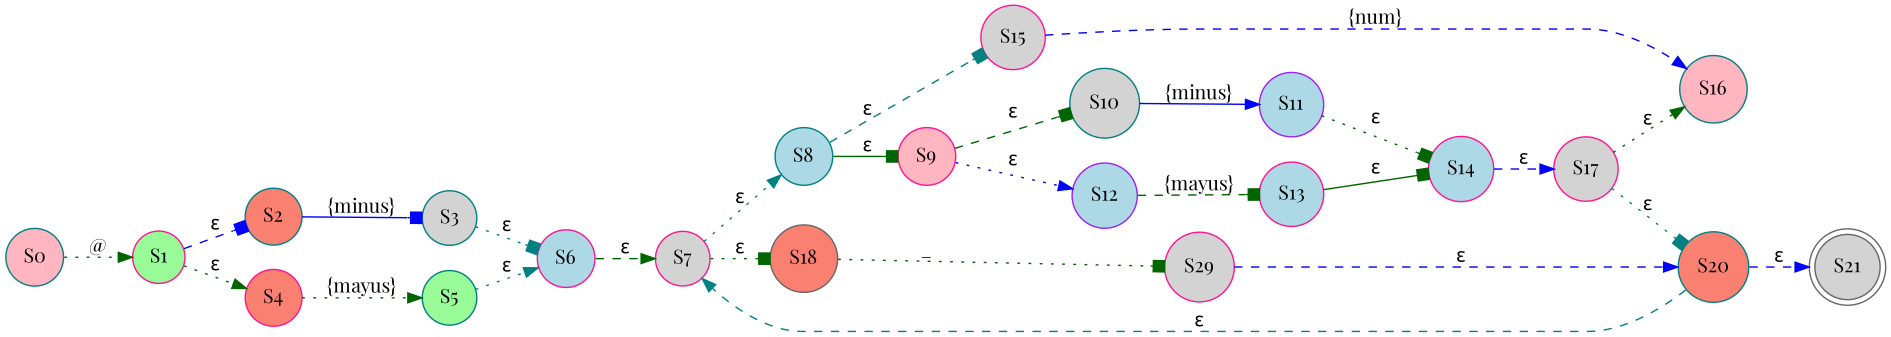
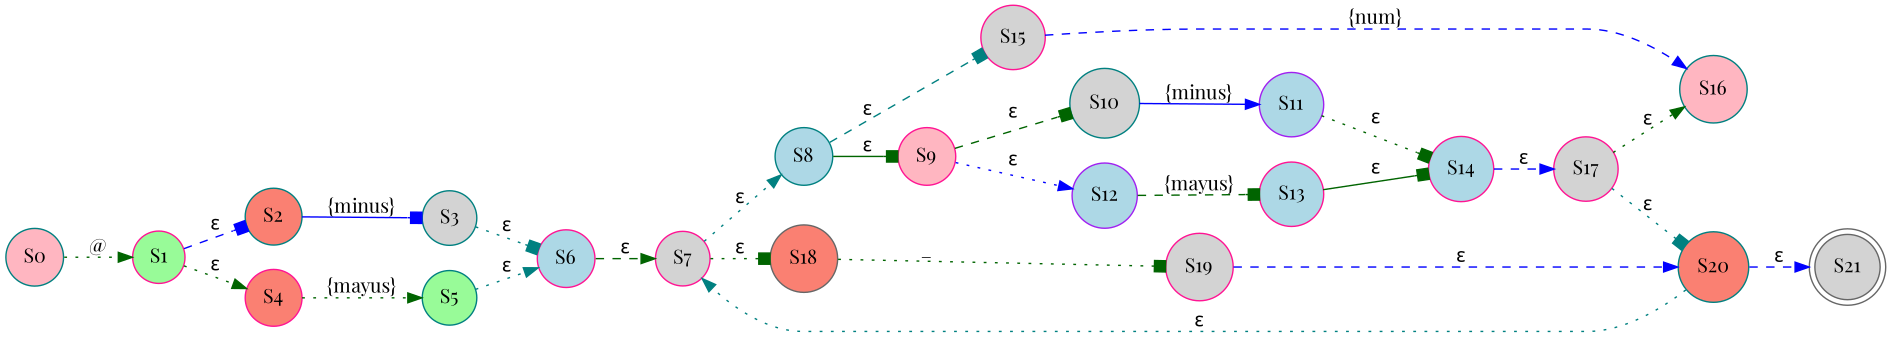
(1199, 267) -> (1199, 267)
(1199, 331) -> (1199, 331)
